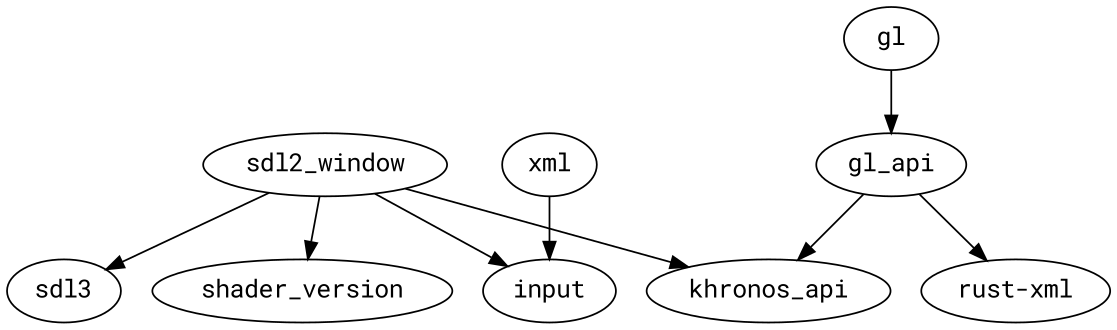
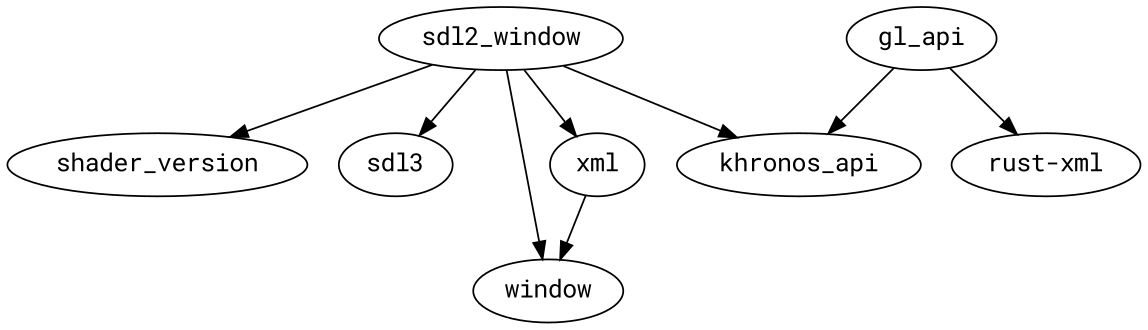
(891, 39) -> none
none -> (545, 96)
(549, 291) -> (548, 291)
